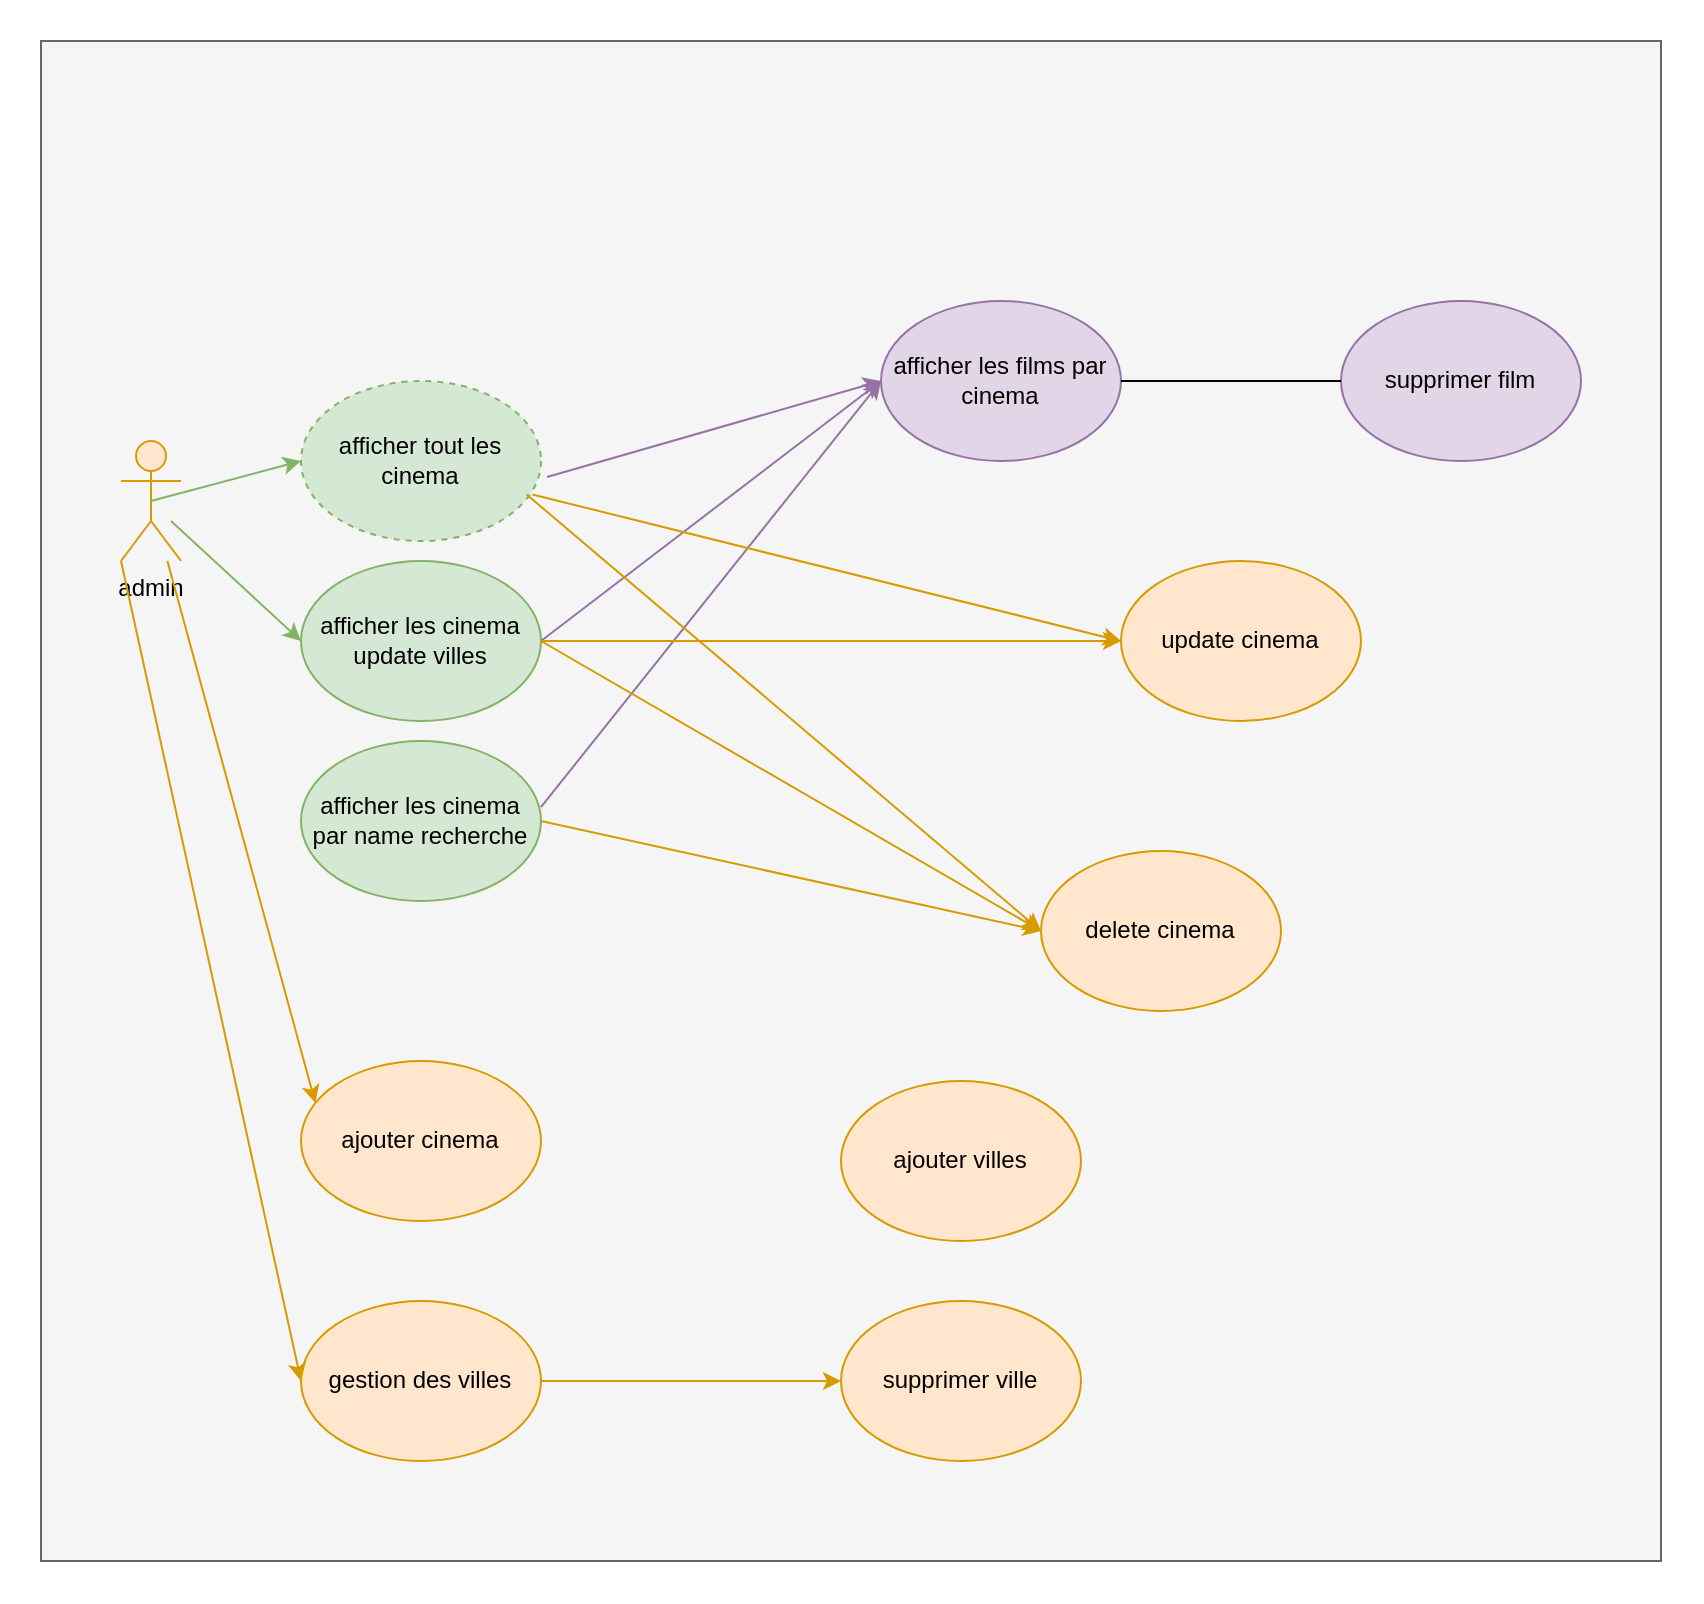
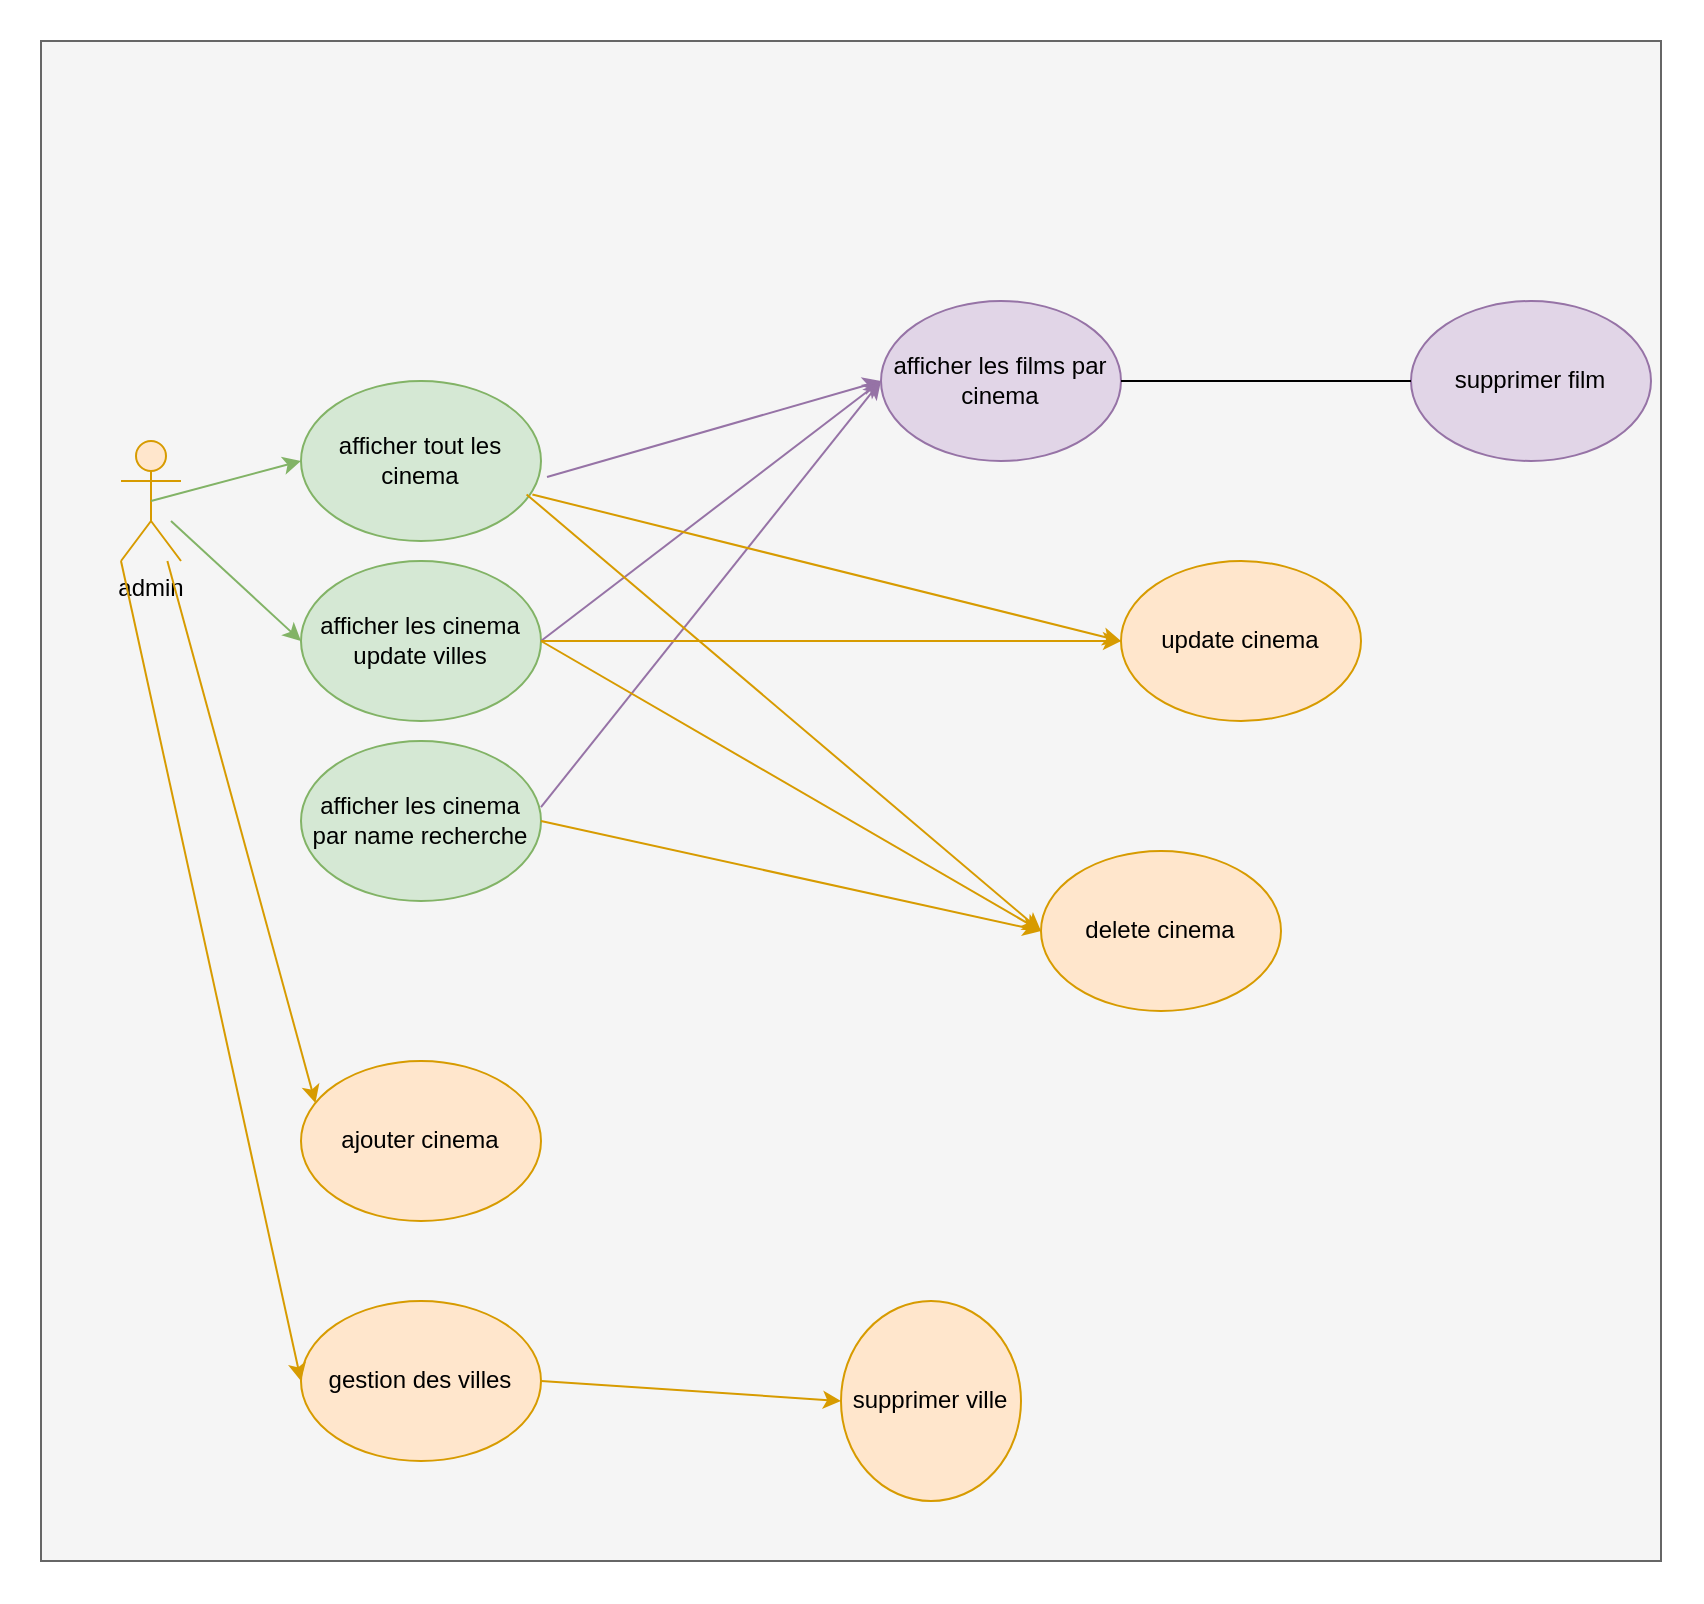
(1461, 381) -> (1531, 381)
(421, 461) -> (421, 461)
(961, 1161) -> none
(961, 1381) -> (931, 1401)
